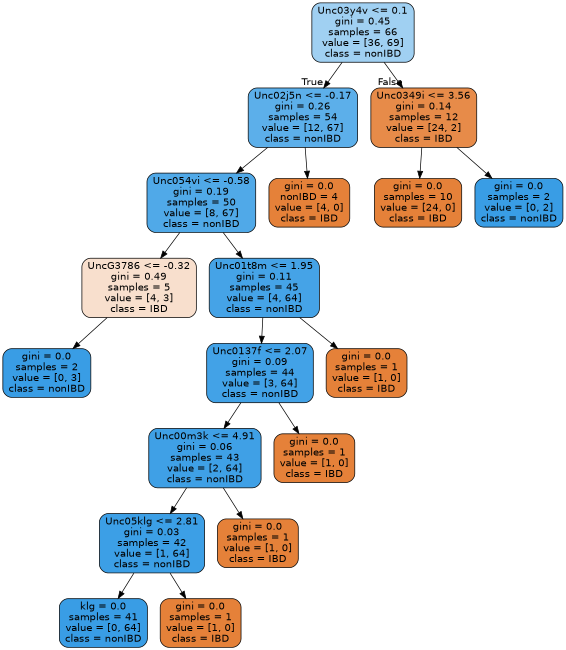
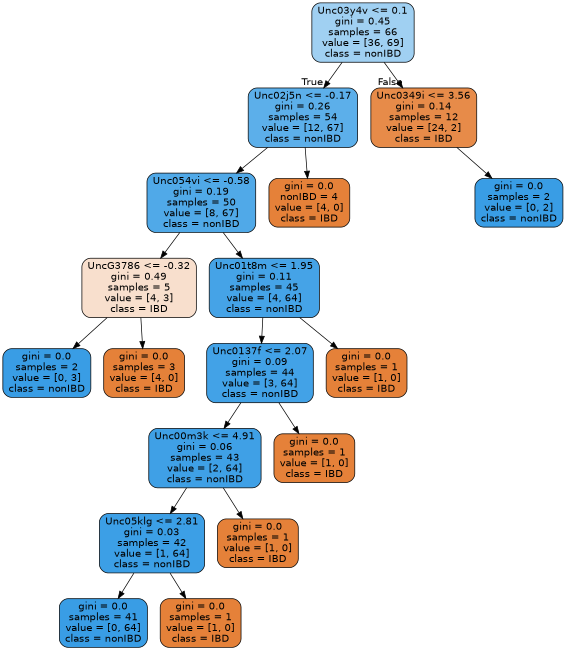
(418, 203) -> none
none -> (144, 373)
(103, 623) -> (103, 623)
